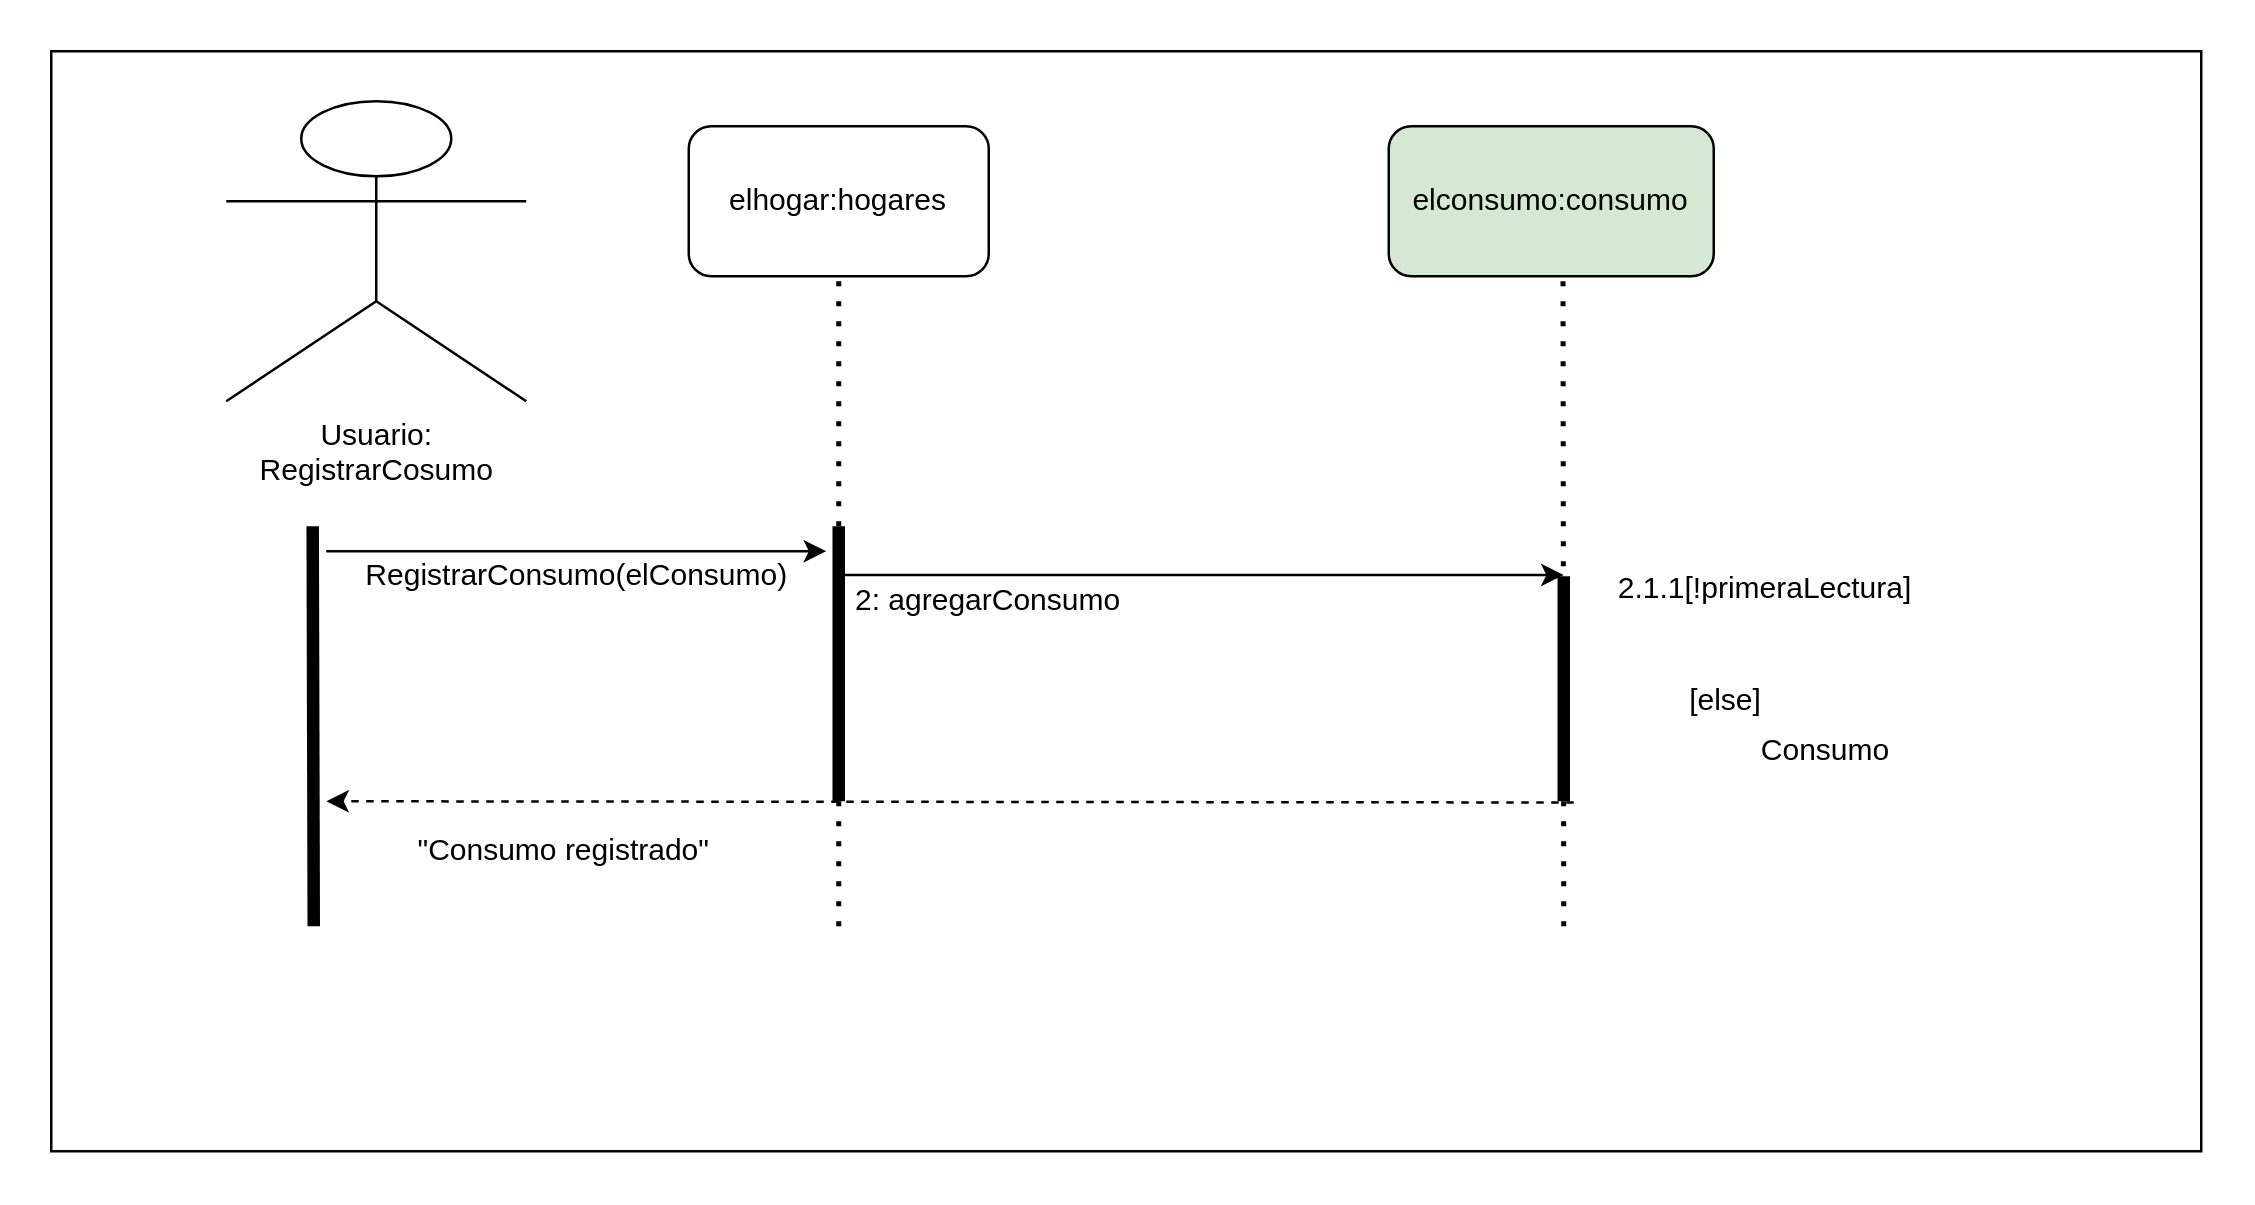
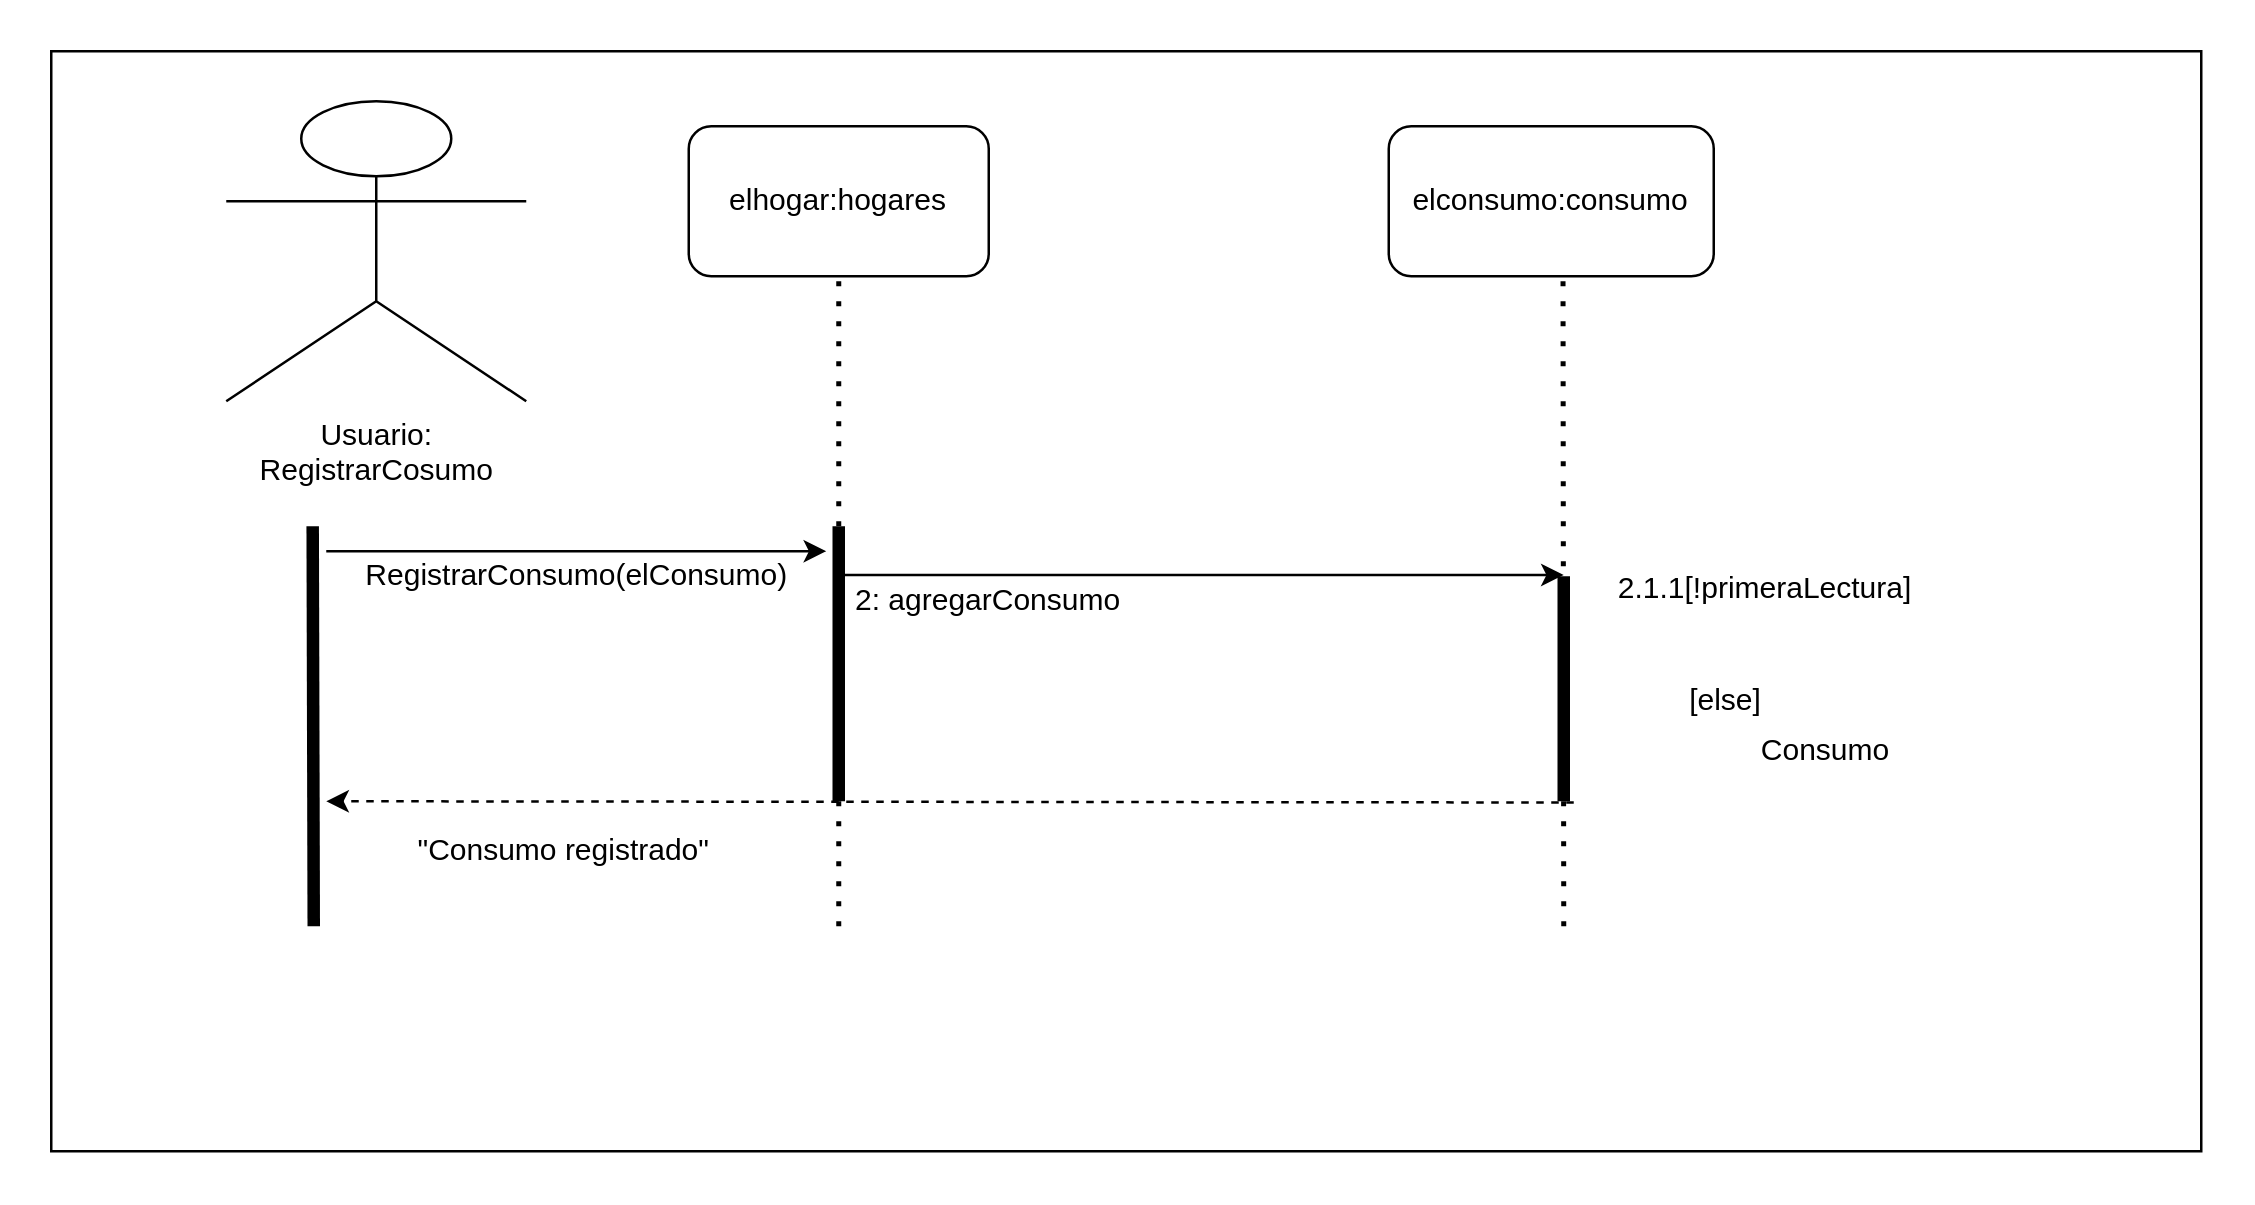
(1551, 201) -> (1551, 201)
